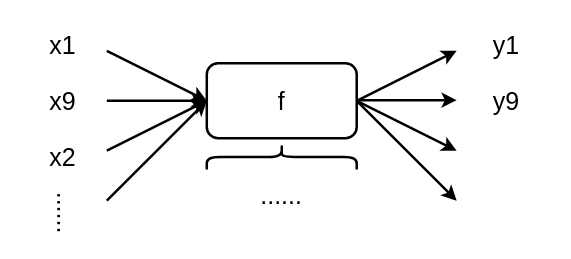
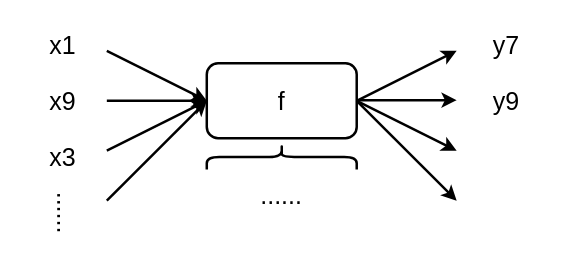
(507, 44) -> (507, 44)
(63, 157) -> (63, 157)
